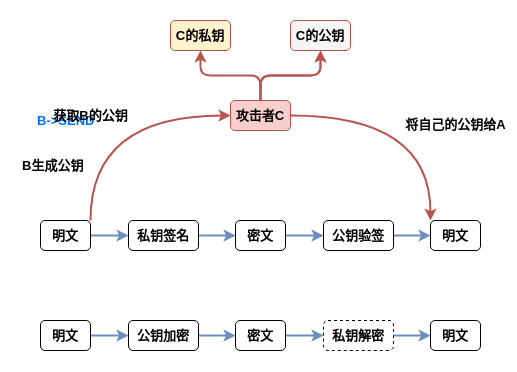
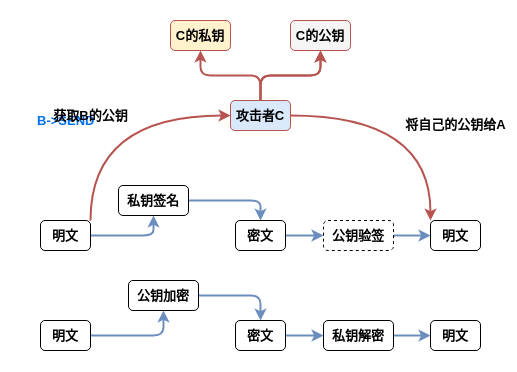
(261, 116) -> (261, 116)
(61, 166) -> none
(164, 236) -> (154, 201)
(359, 236) -> (359, 236)
(164, 336) -> (164, 296)
(359, 336) -> (359, 336)
